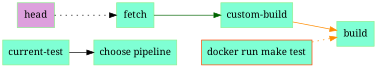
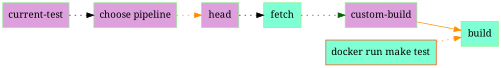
(184, 15) -> (320, 15)
none -> (186, 15)
(257, 15) -> (381, 15)
(36, 52) -> (36, 15)
(78, 52) -> (78, 15)
(135, 52) -> (135, 15)
